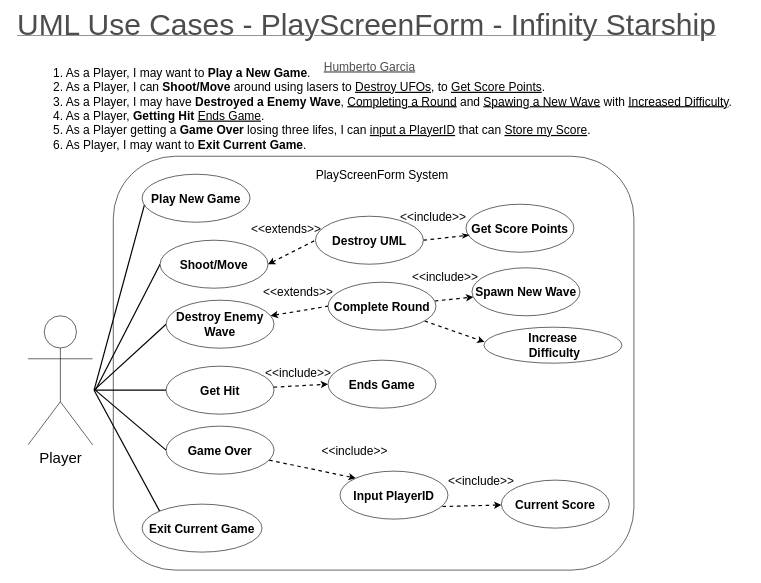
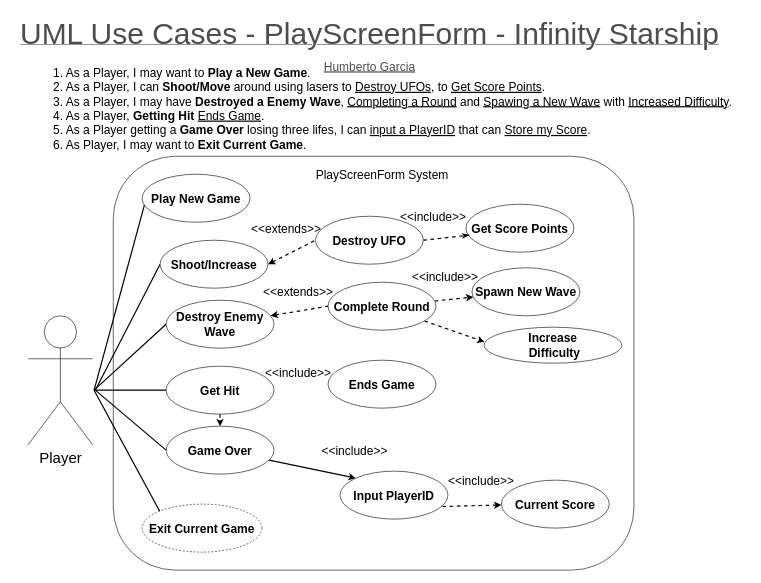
(366, 24) -> (369, 33)
(369, 240) -> (369, 240)
(214, 264) -> (214, 264)
(298, 386) -> (220, 417)
(309, 469) -> (309, 469)
(202, 528) -> (202, 528)
